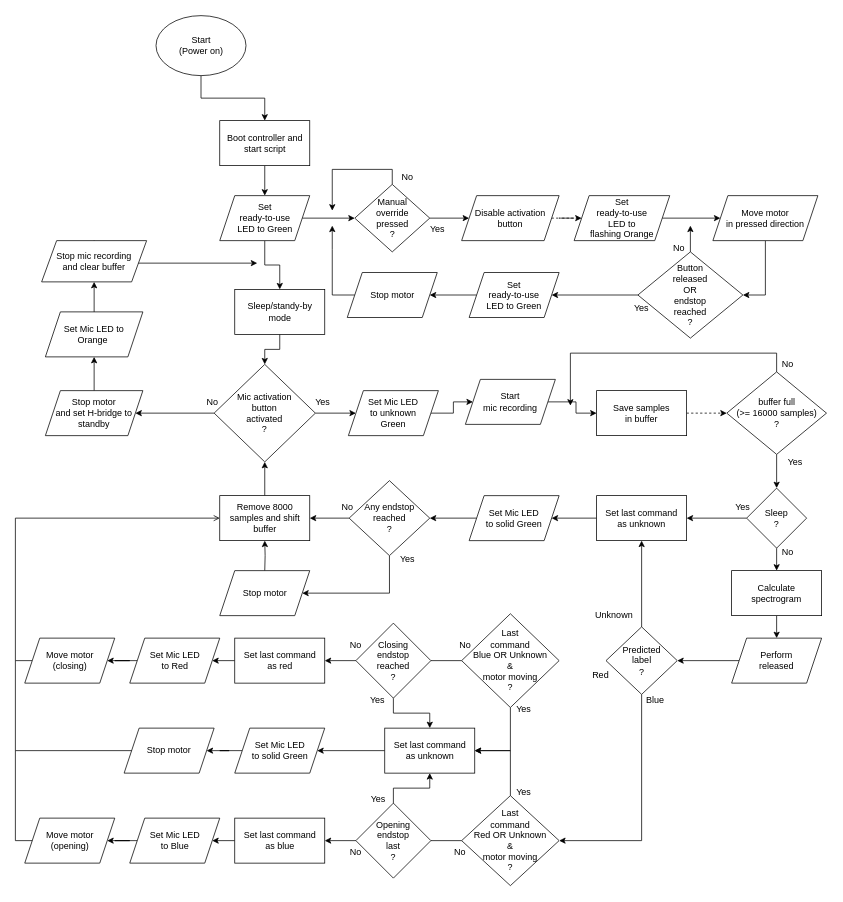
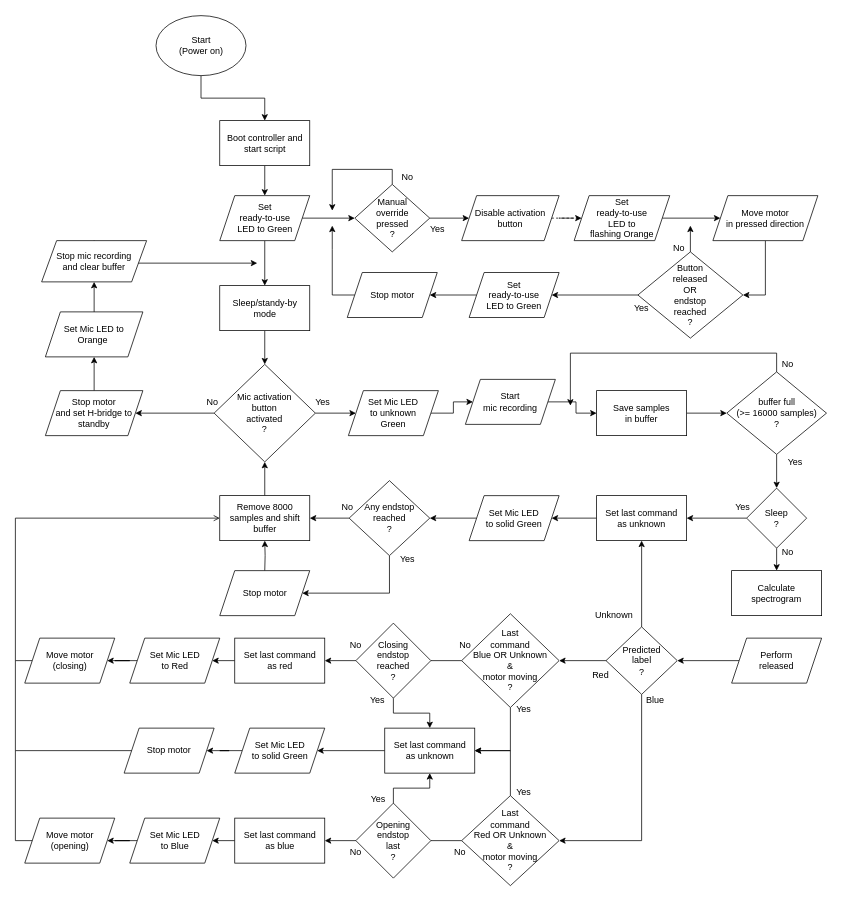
(280, 312) -> (265, 308)
(704, 413) -> (704, 413)
(777, 624) -> none
none -> (585, 660)
